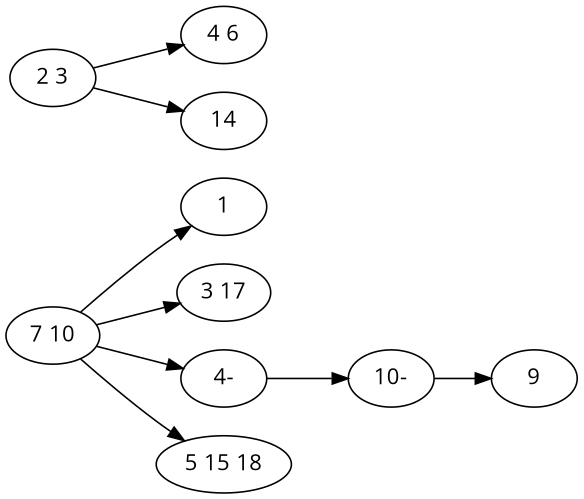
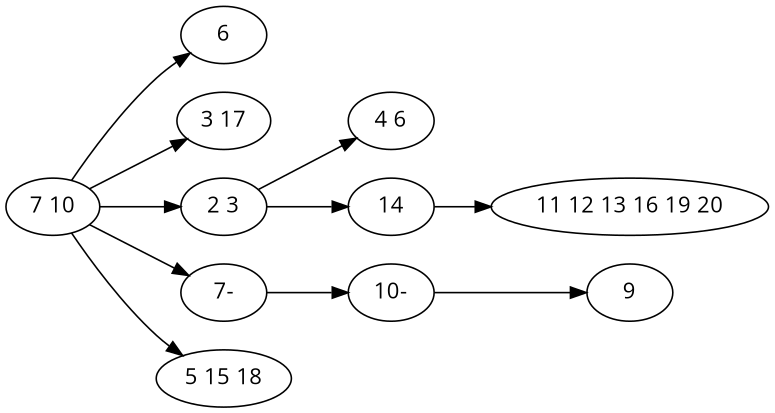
none -> (132, 207)
(224, 207) -> (224, 35)
none -> (630, 207)
(224, 378) -> (224, 293)
